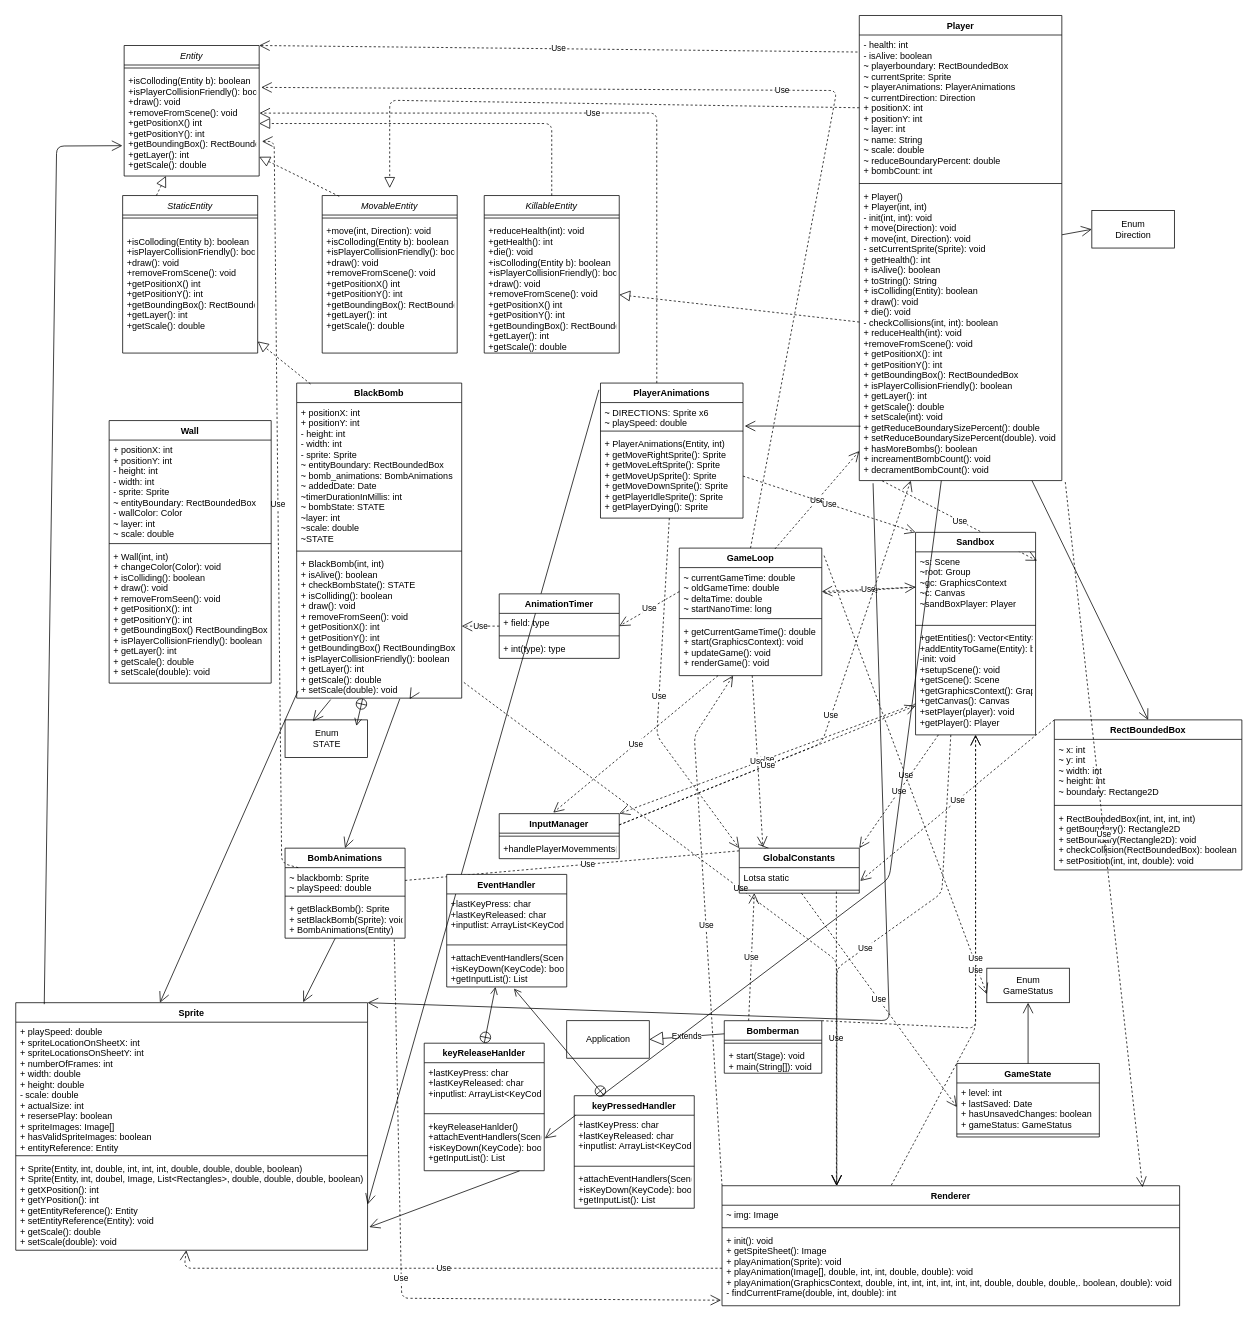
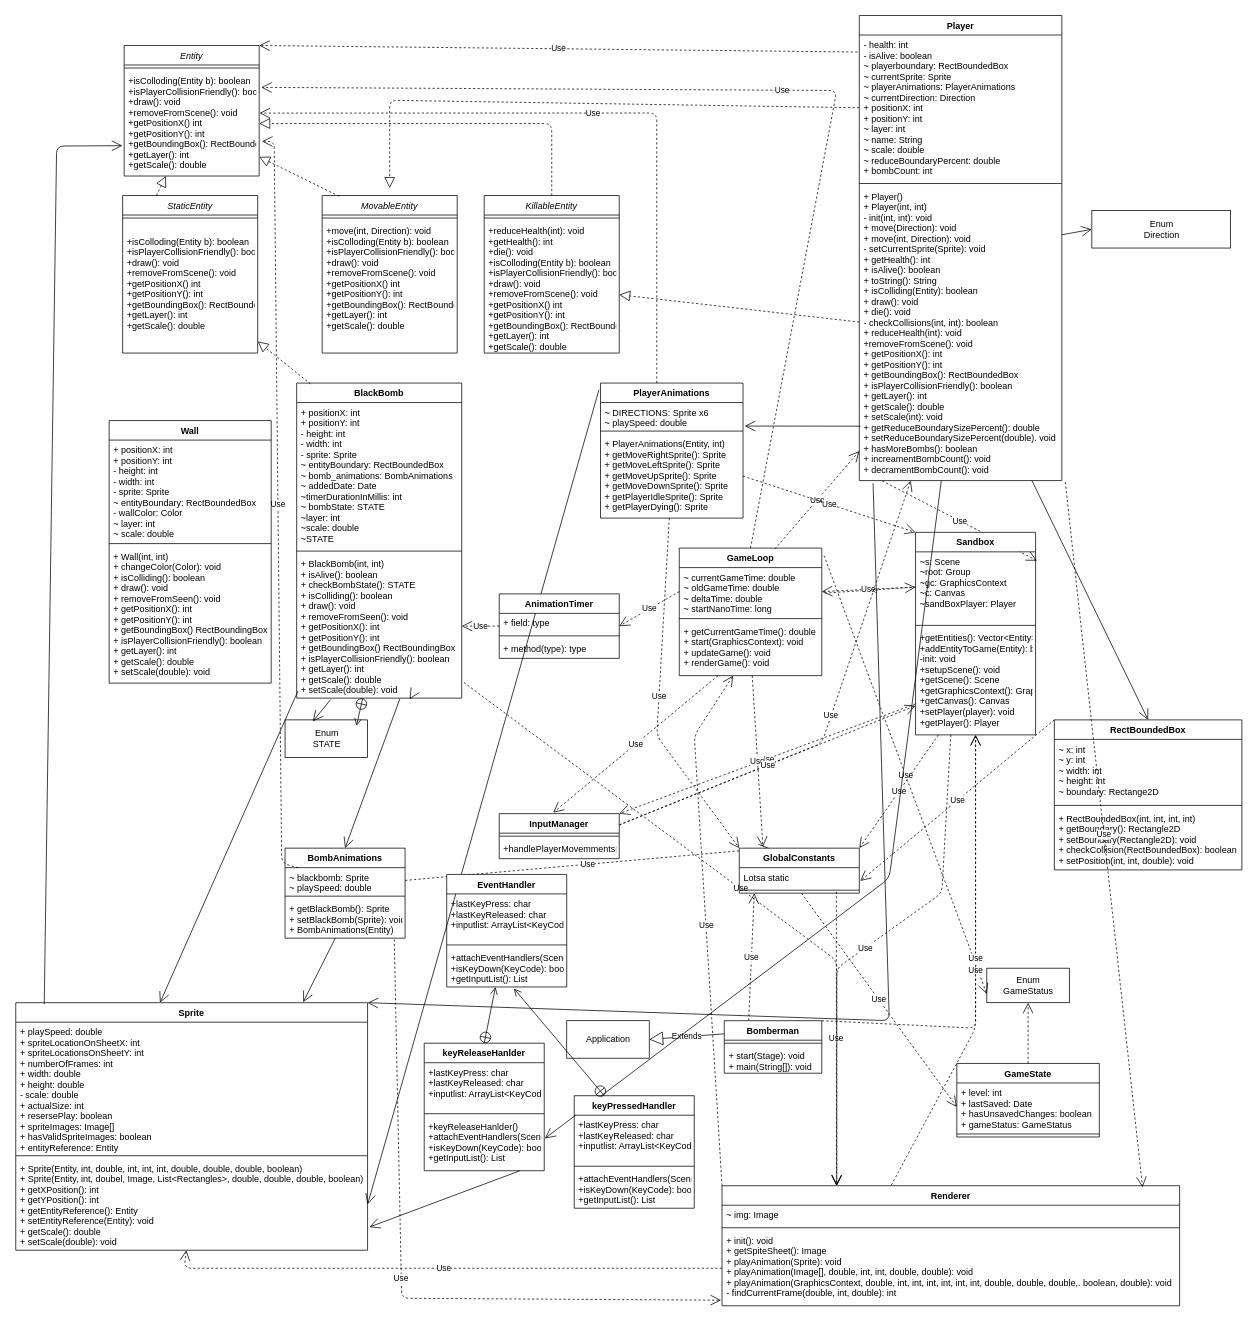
(1133, 229) -> (1161, 229)
(541, 649) -> (550, 649)
(1028, 1033) -> (1028, 1033)
